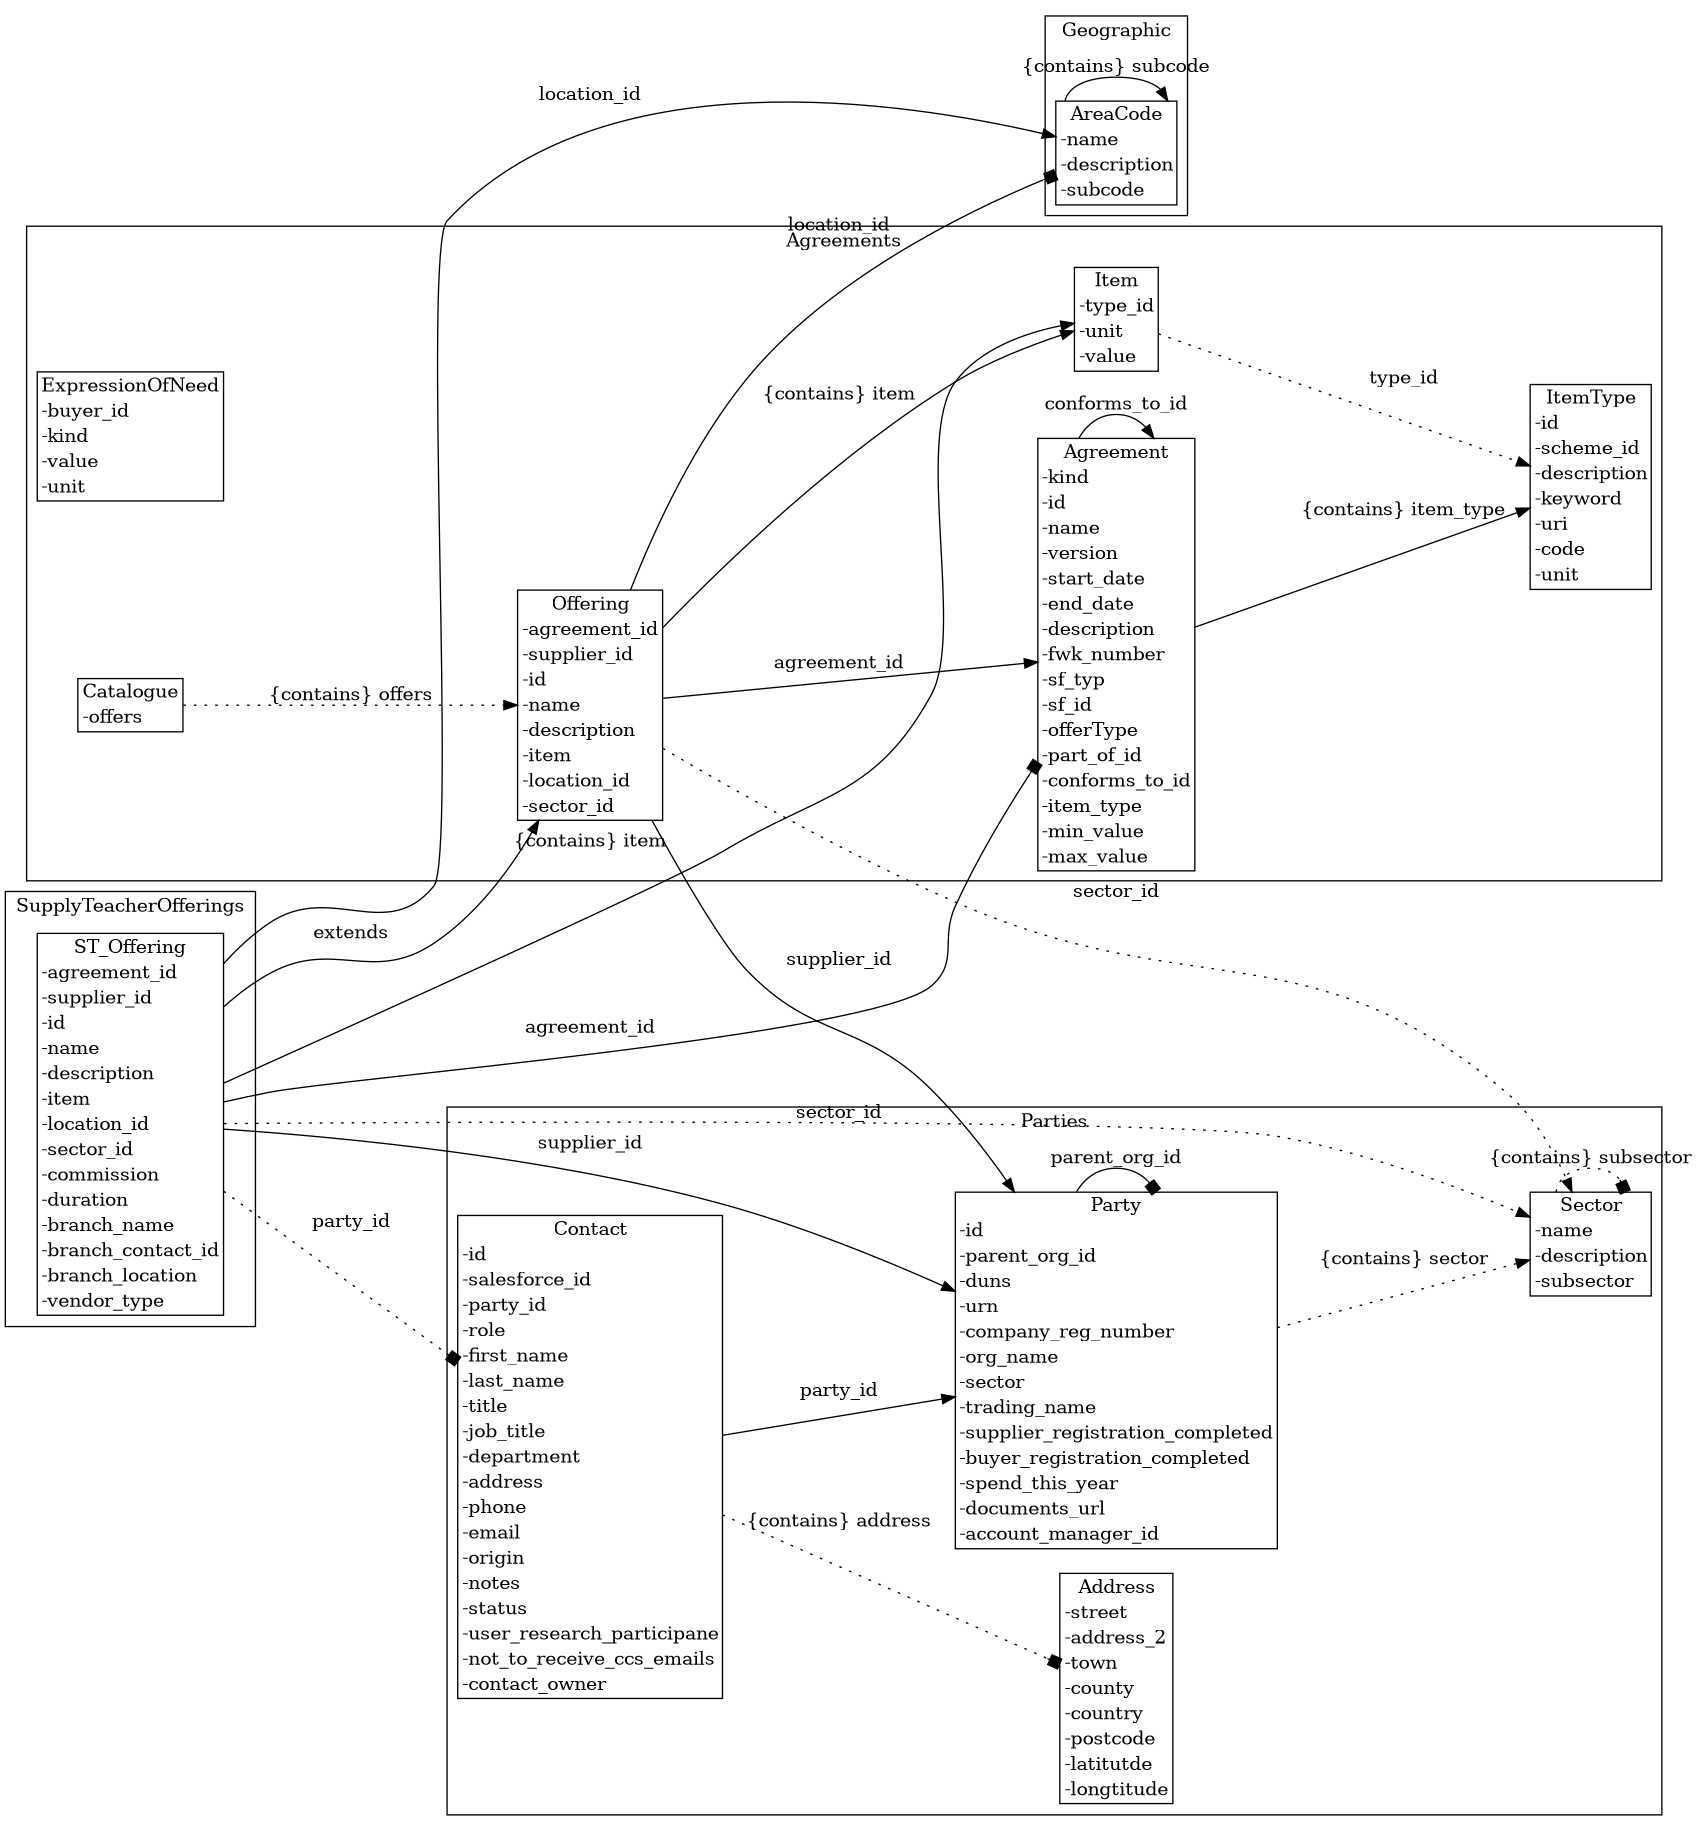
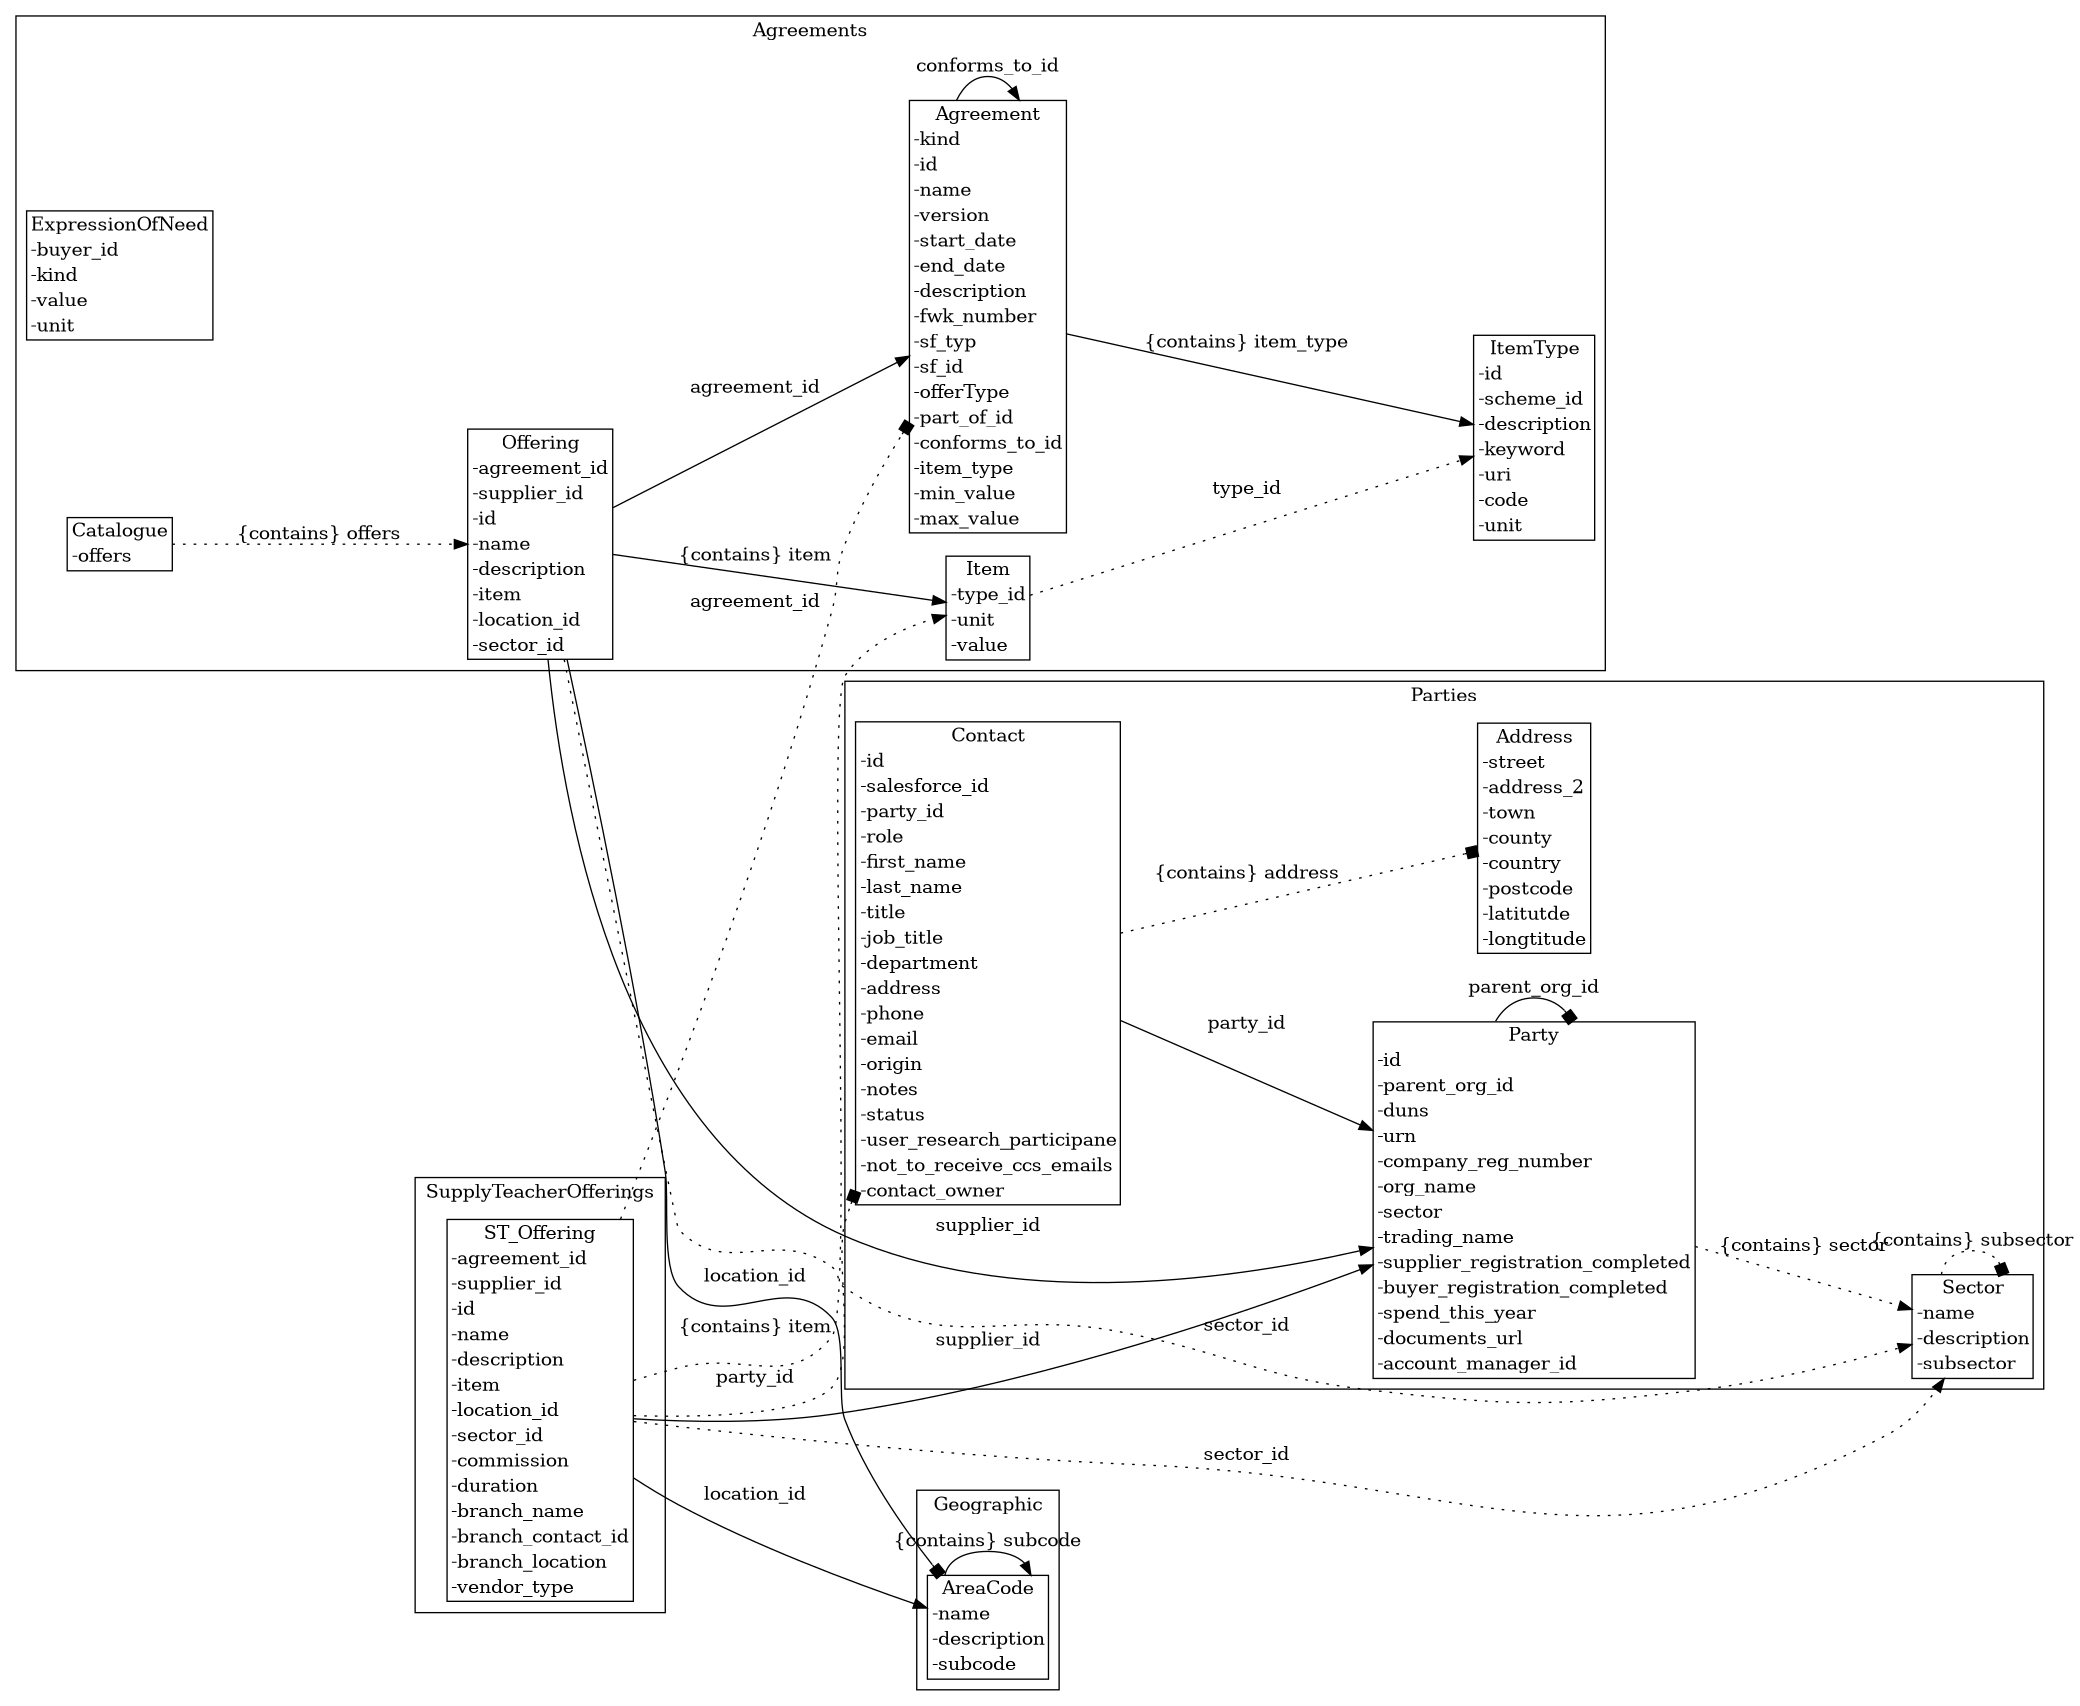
(763, 829) -> (840, 1058)
(399, 959) -> none
(698, 1040) -> (765, 827)
